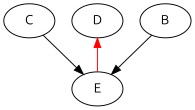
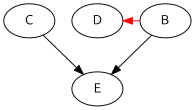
(97, 60) -> (136, 21)
